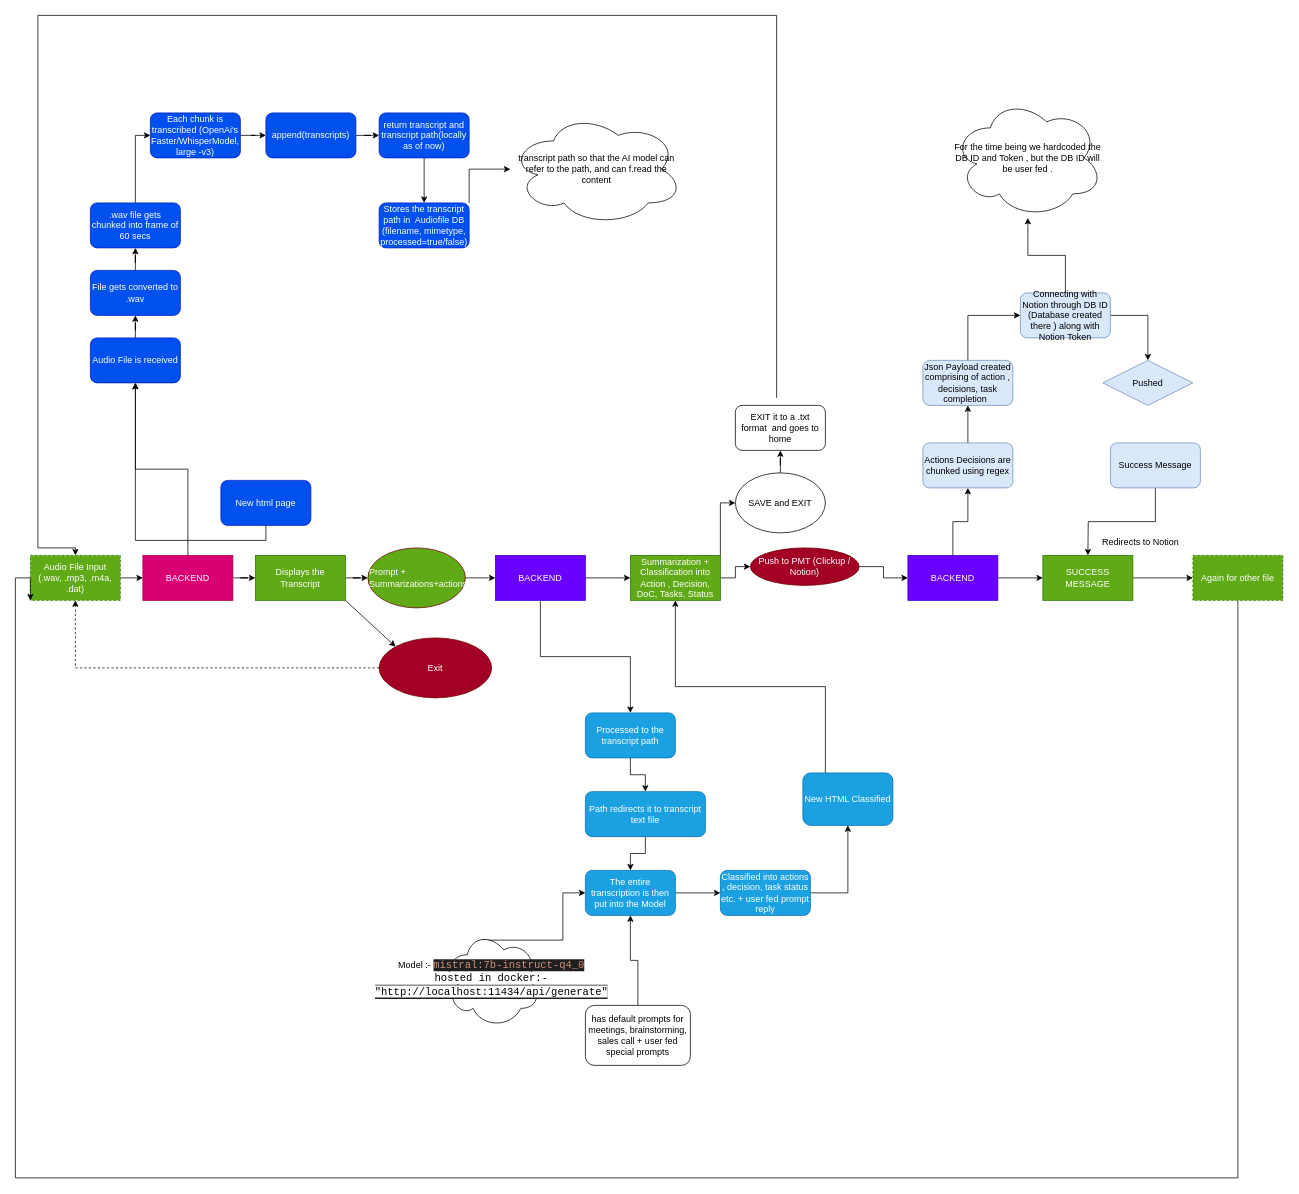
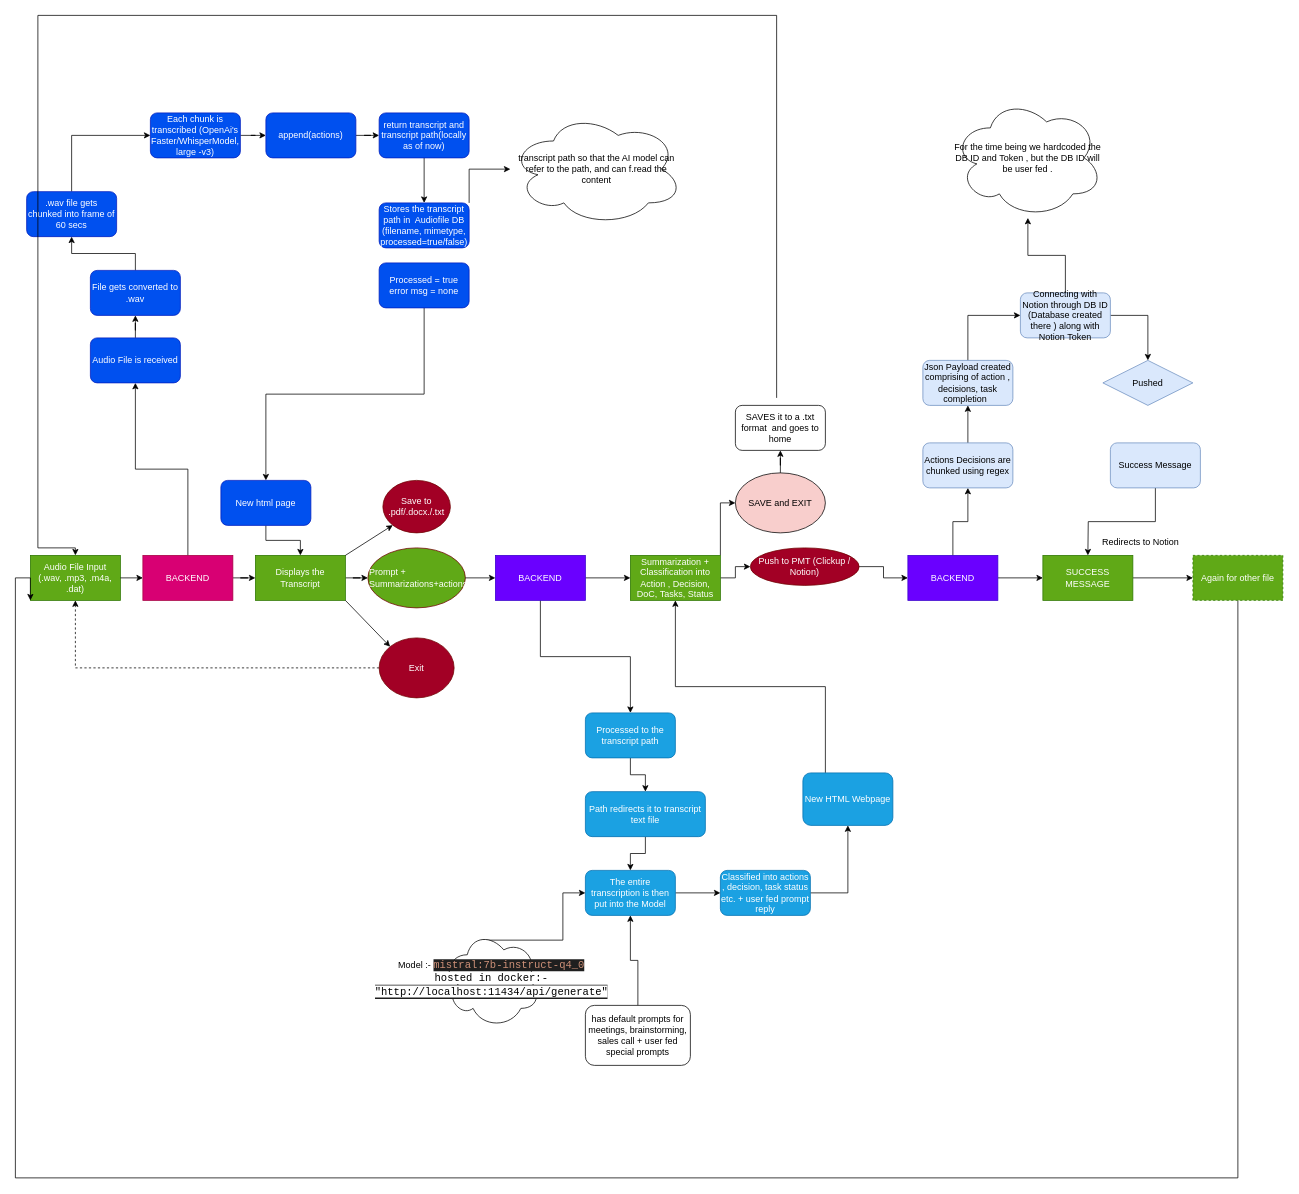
(311, 135) -> (311, 135)
(135, 225) -> (72, 214)
none -> (424, 285)
none -> (266, 394)
(780, 428) -> (780, 428)
(780, 503) -> (780, 503)
none -> (417, 507)
(167, 540) -> (287, 540)
none -> (367, 542)
(75, 578) -> (75, 578)
(435, 668) -> (417, 668)
(848, 799) -> (848, 799)
